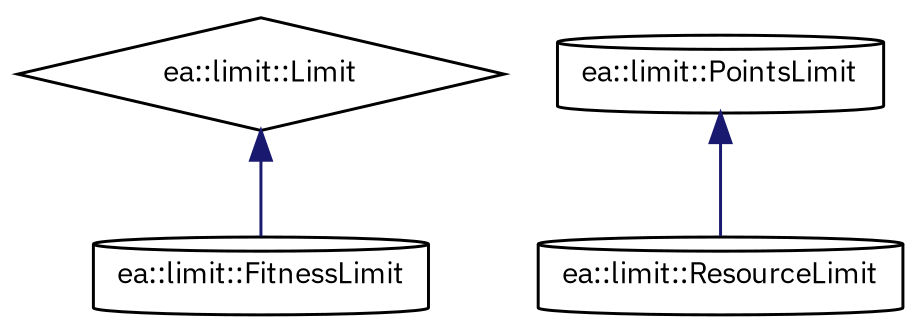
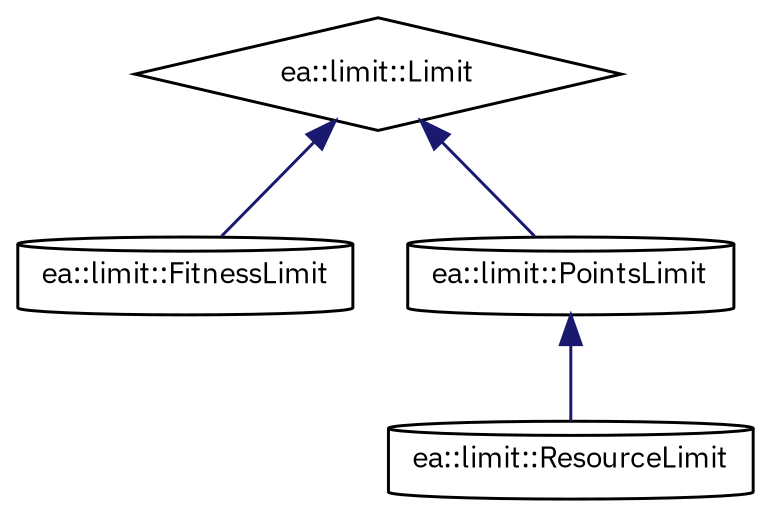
none -> (488, 189)
